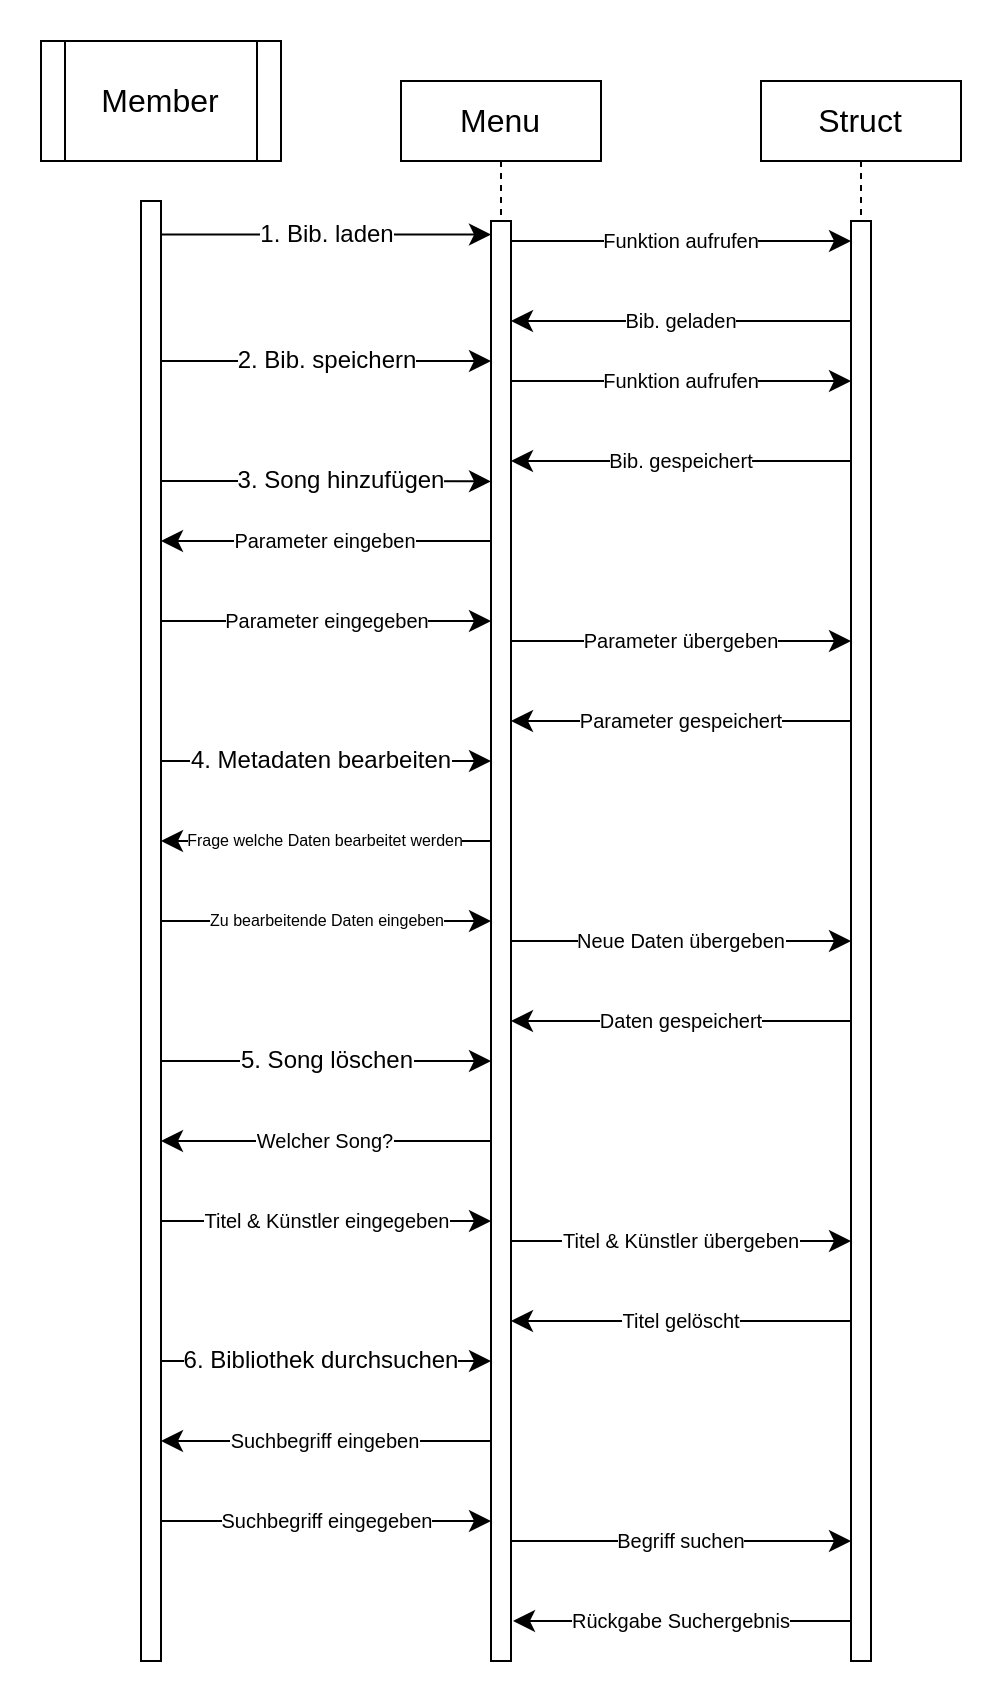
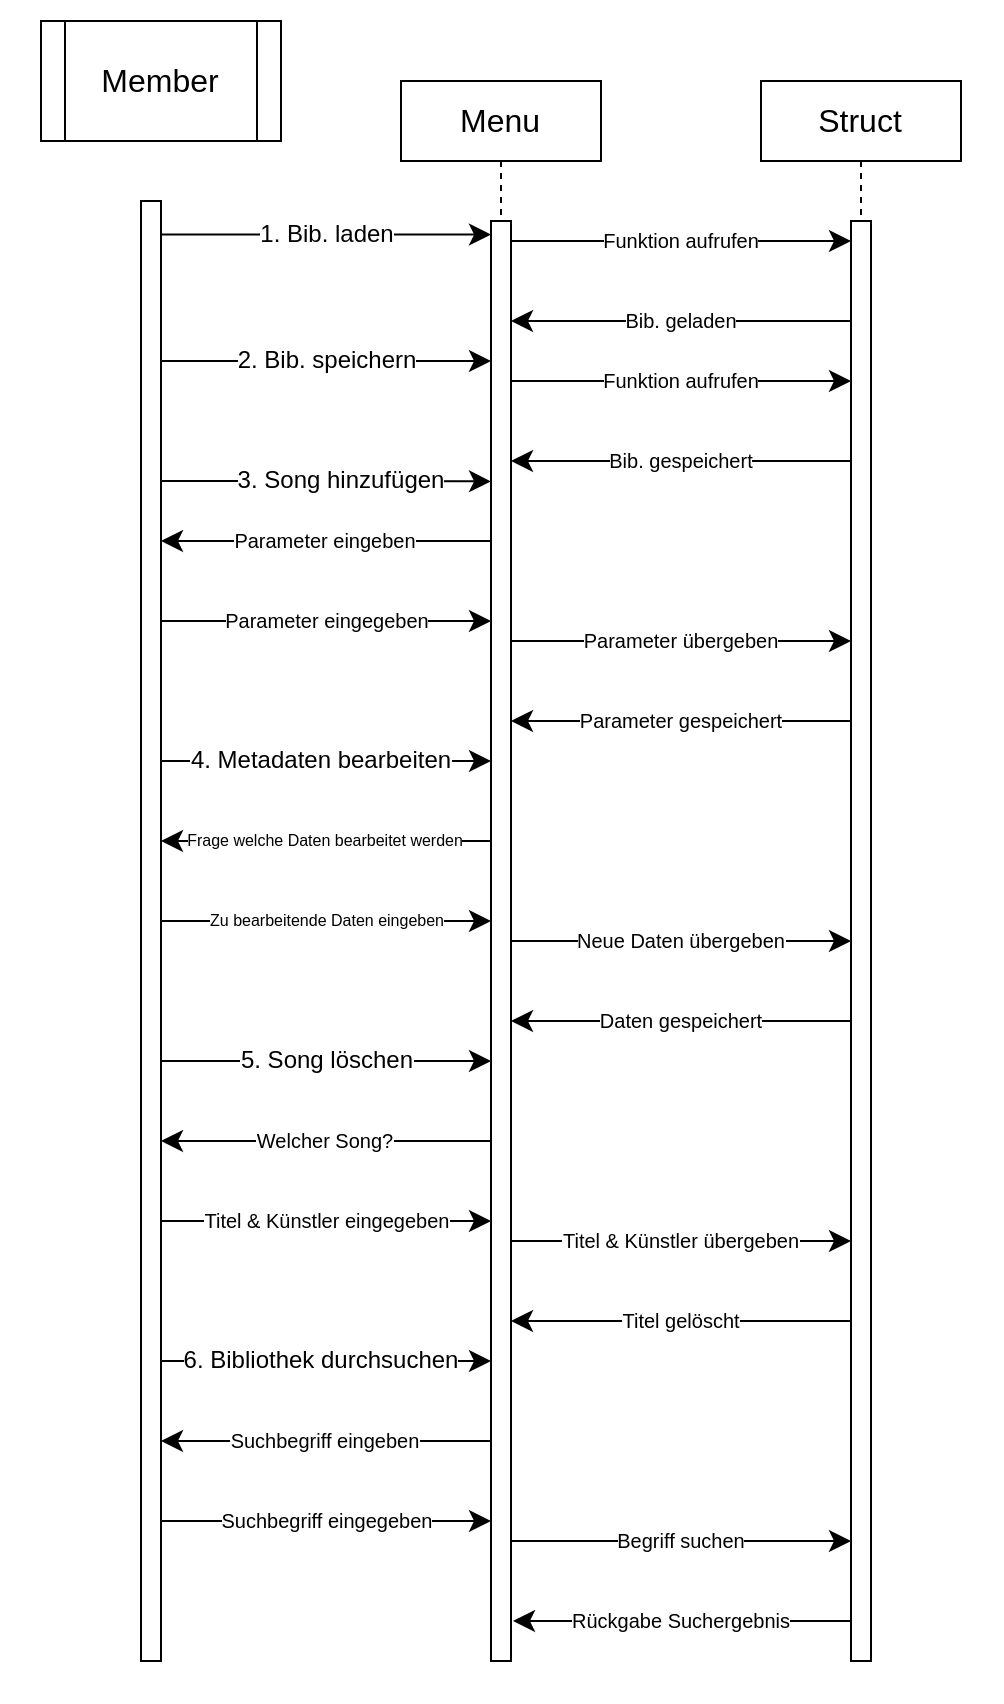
(161, 101) -> (161, 81)
